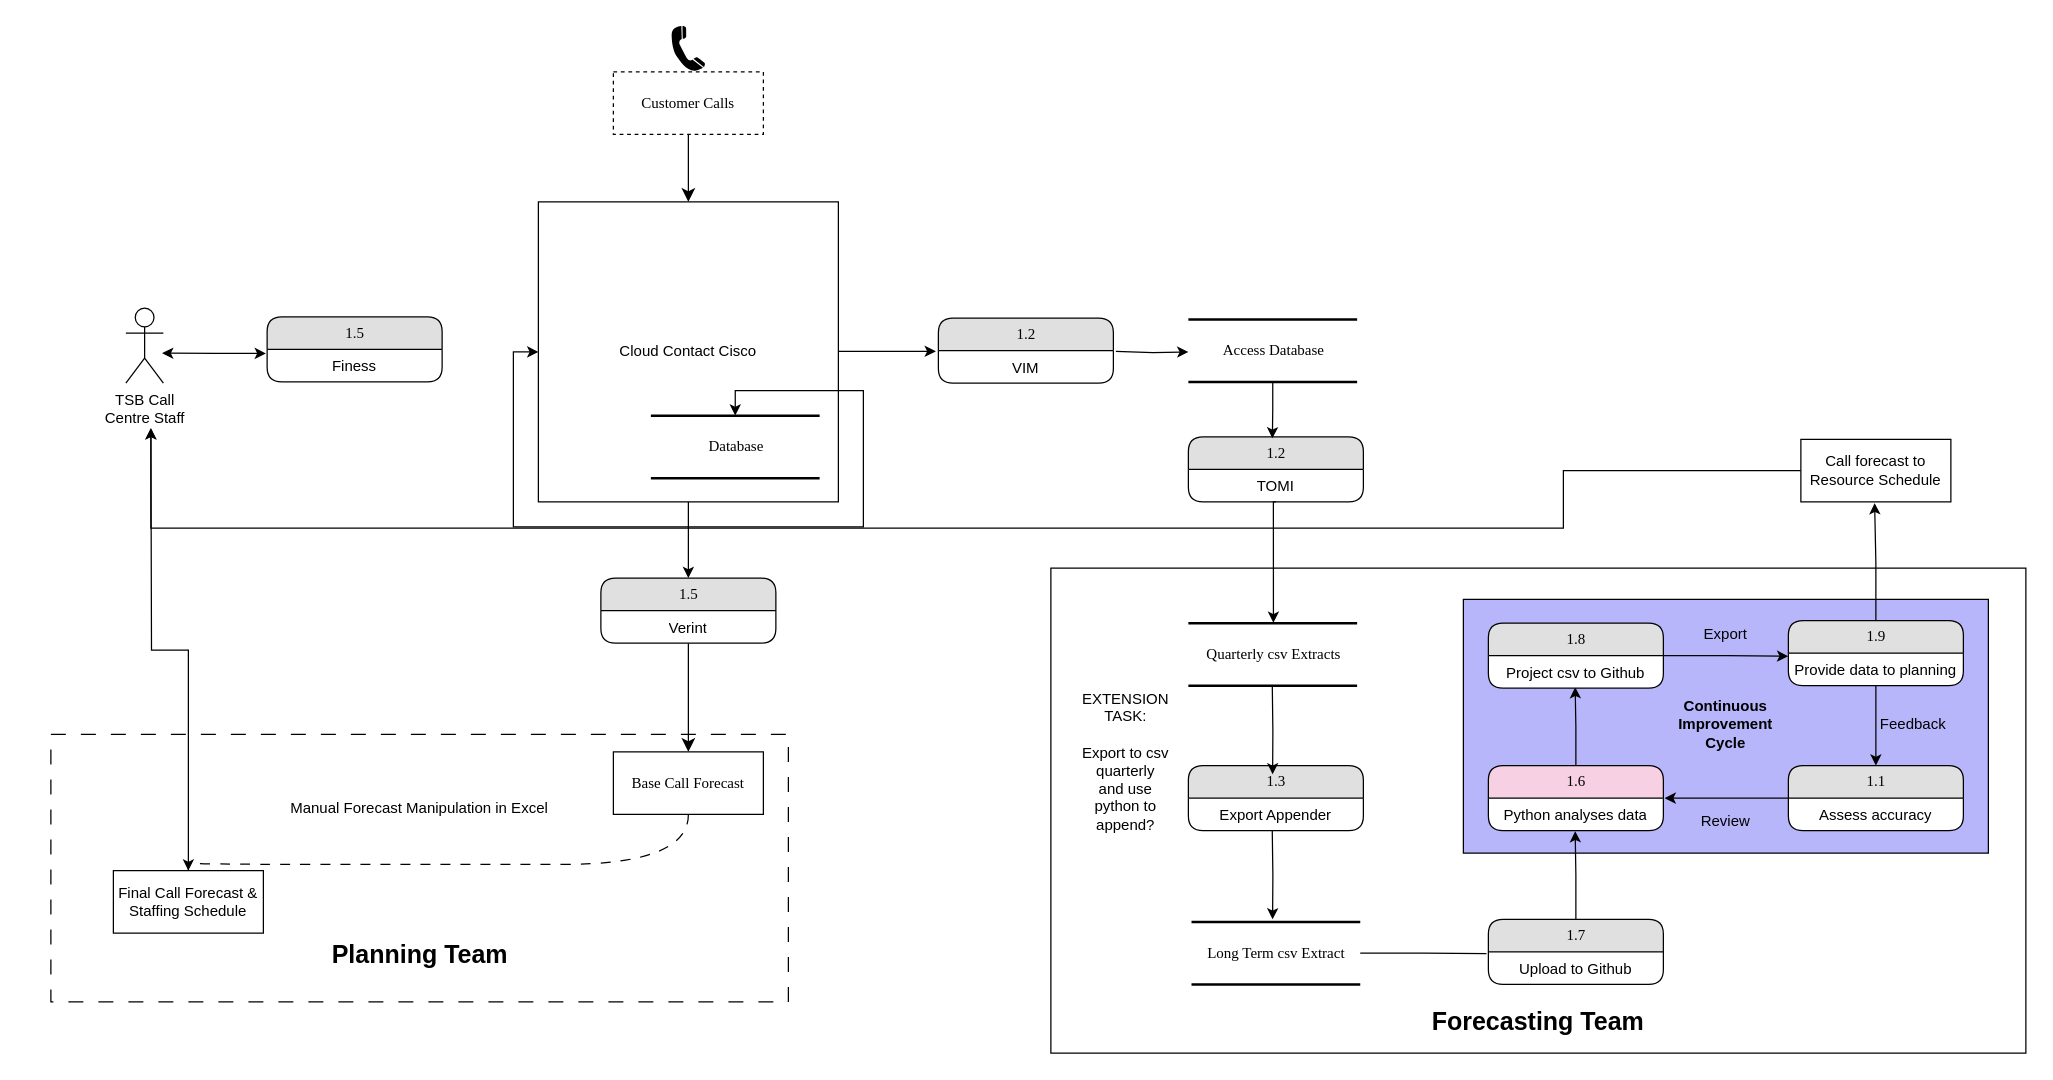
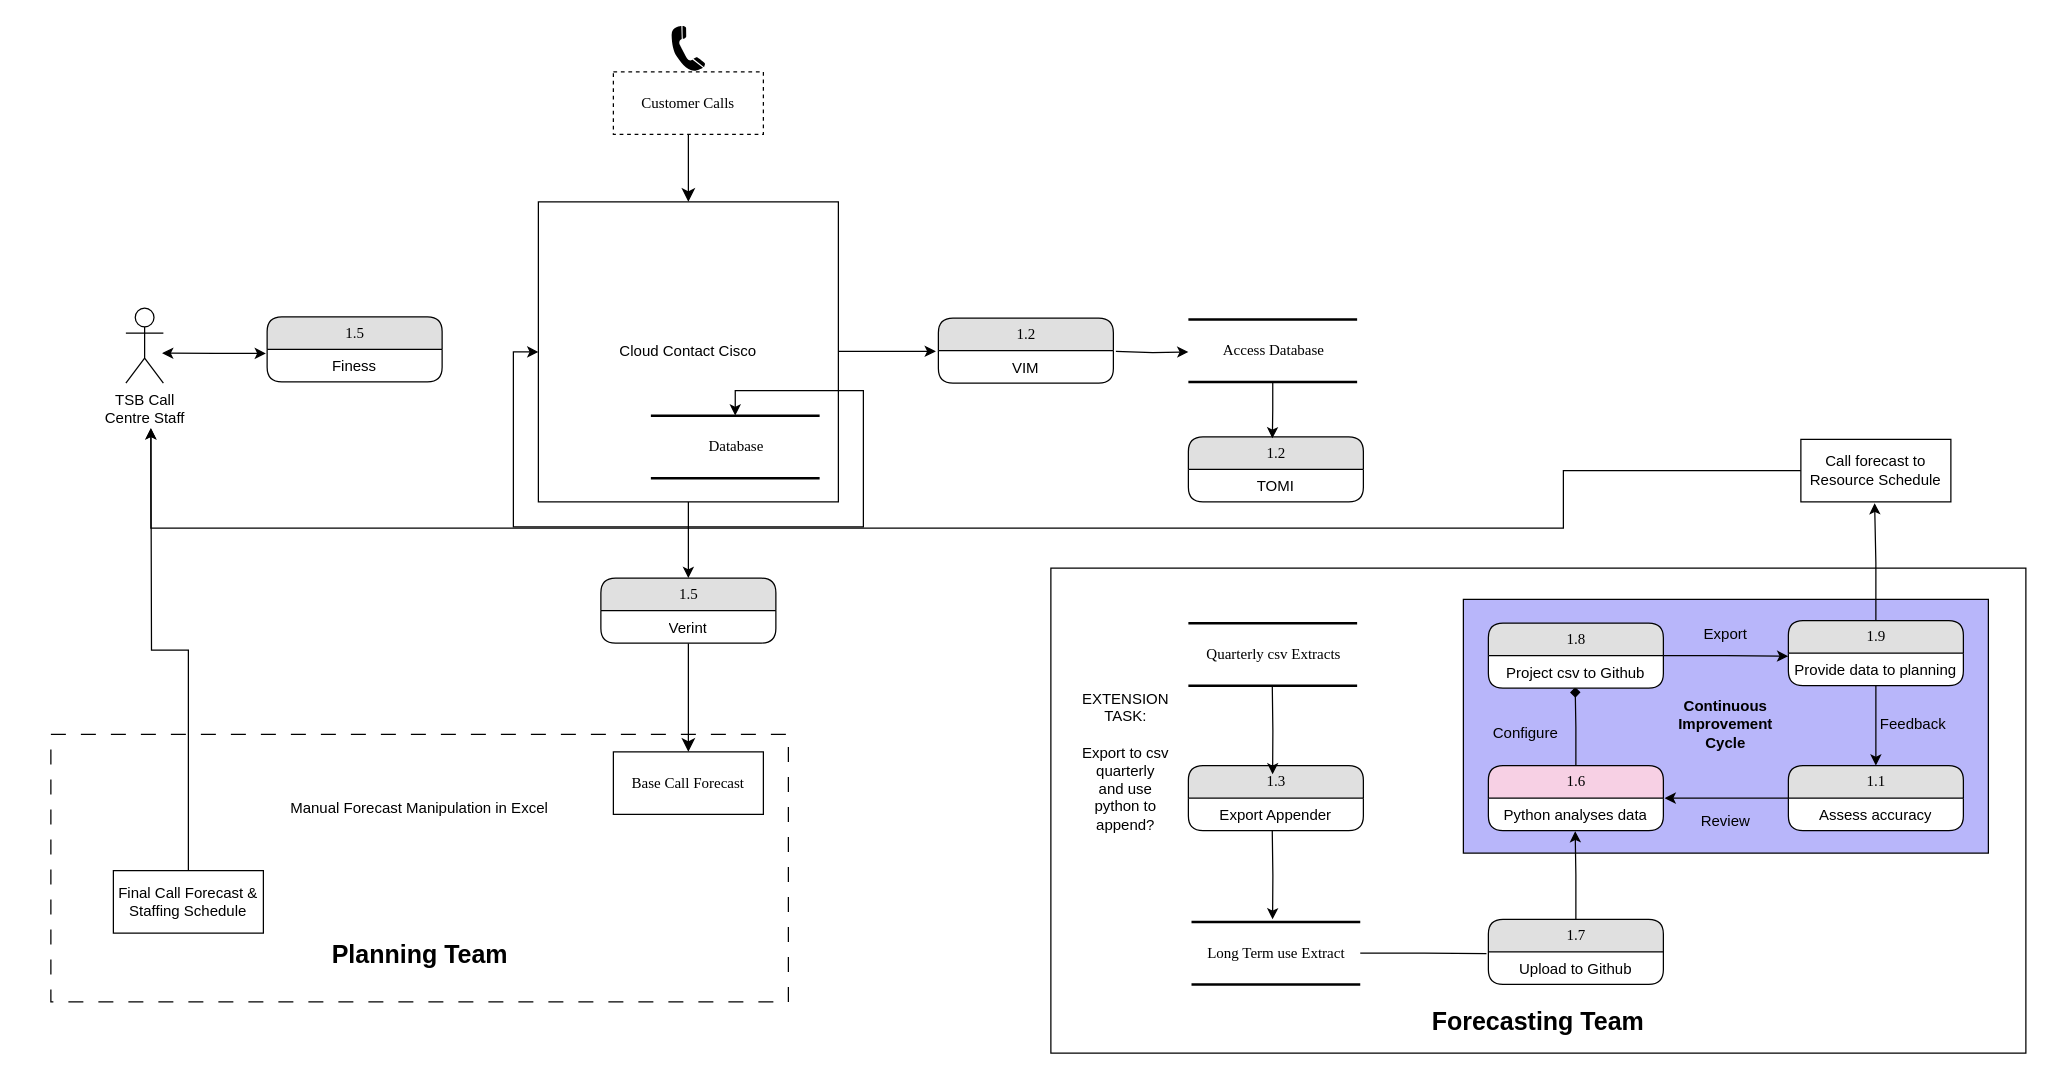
(1273, 558) -> none
(1575, 697) -> (1575, 698)
none -> (1526, 733)
(463, 864) -> none
(1276, 953) -> (1276, 953)
